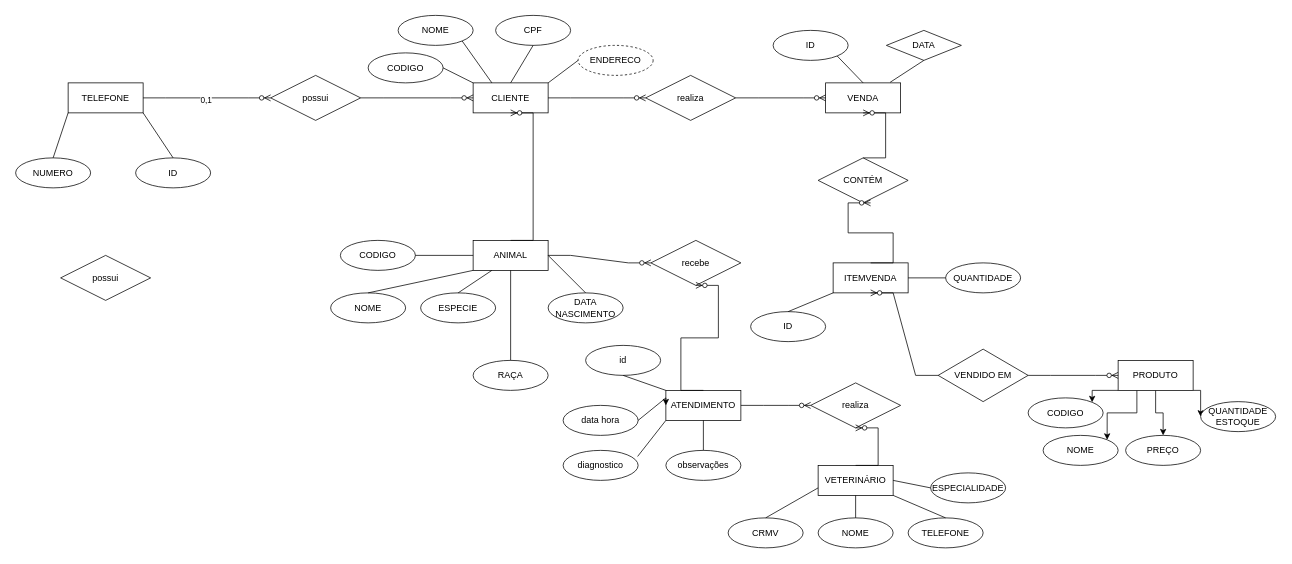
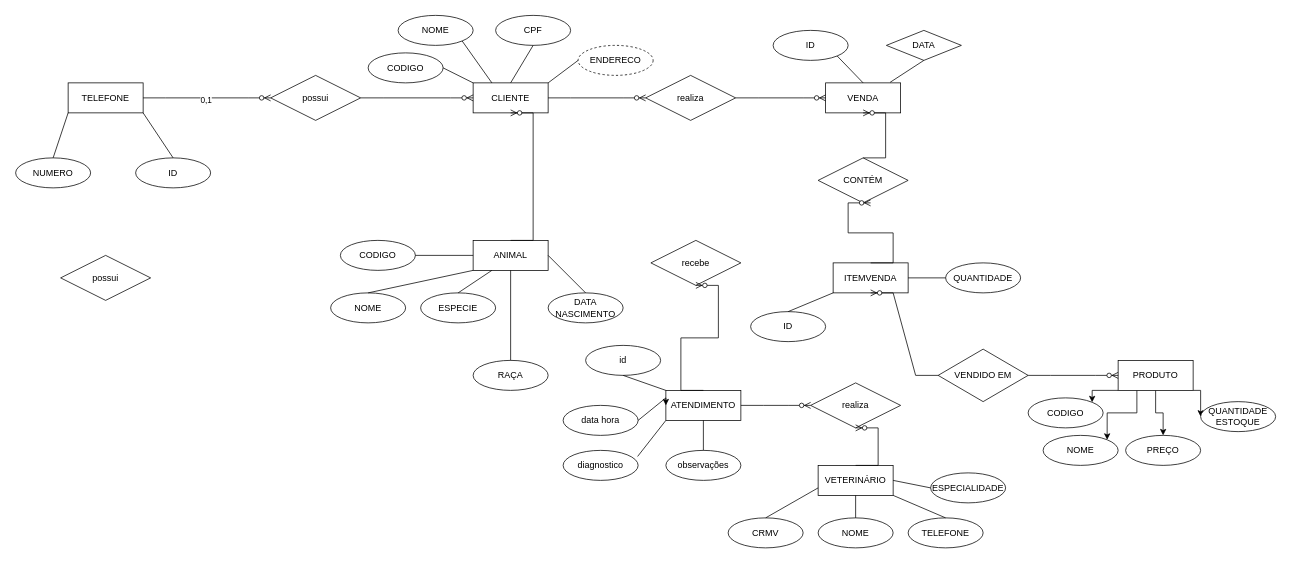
(600, 259) -> none
